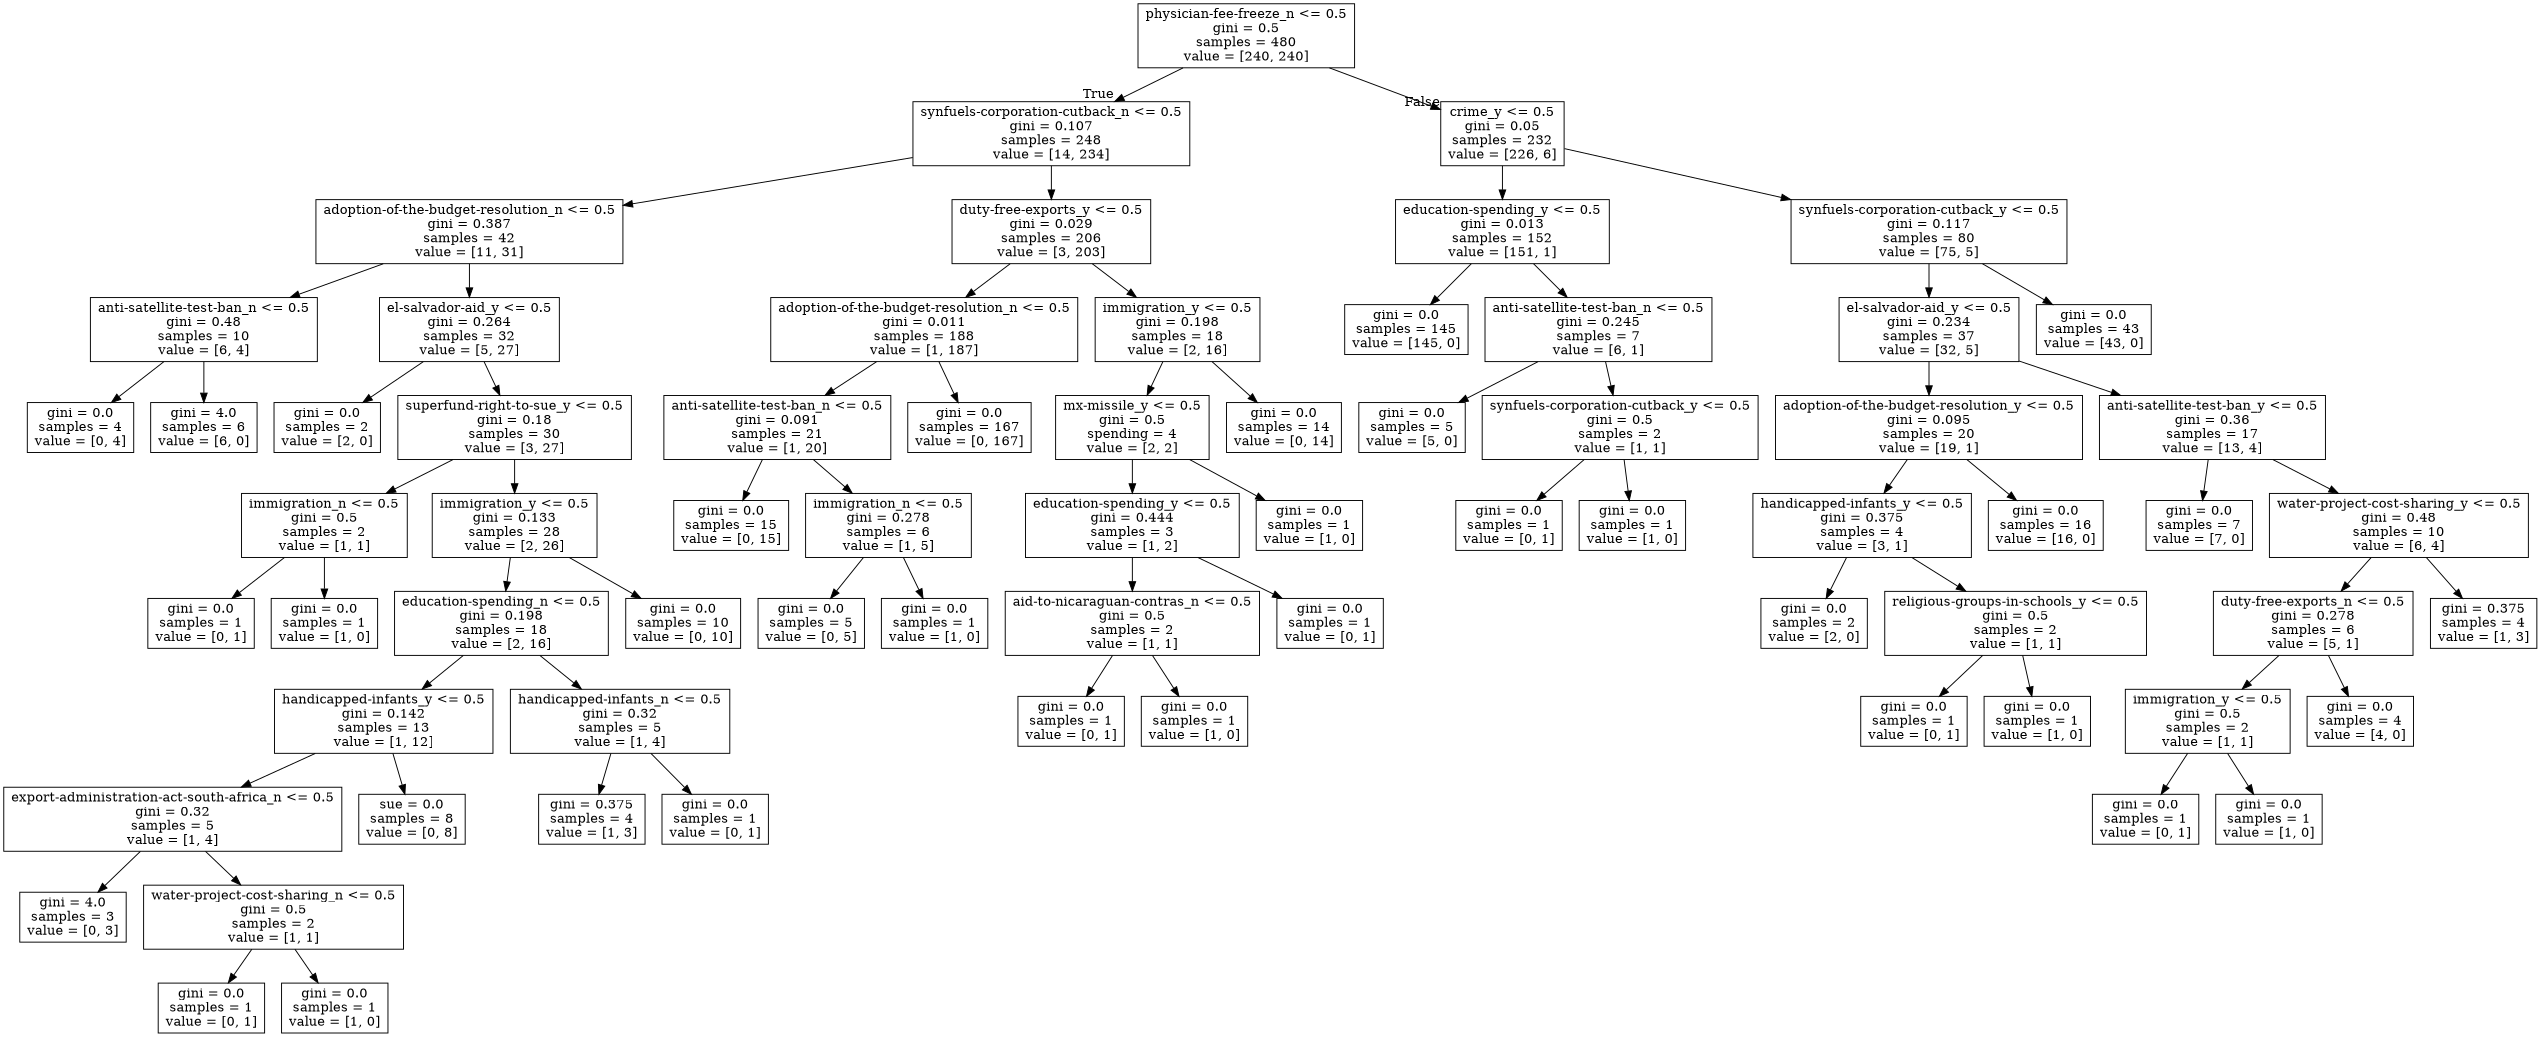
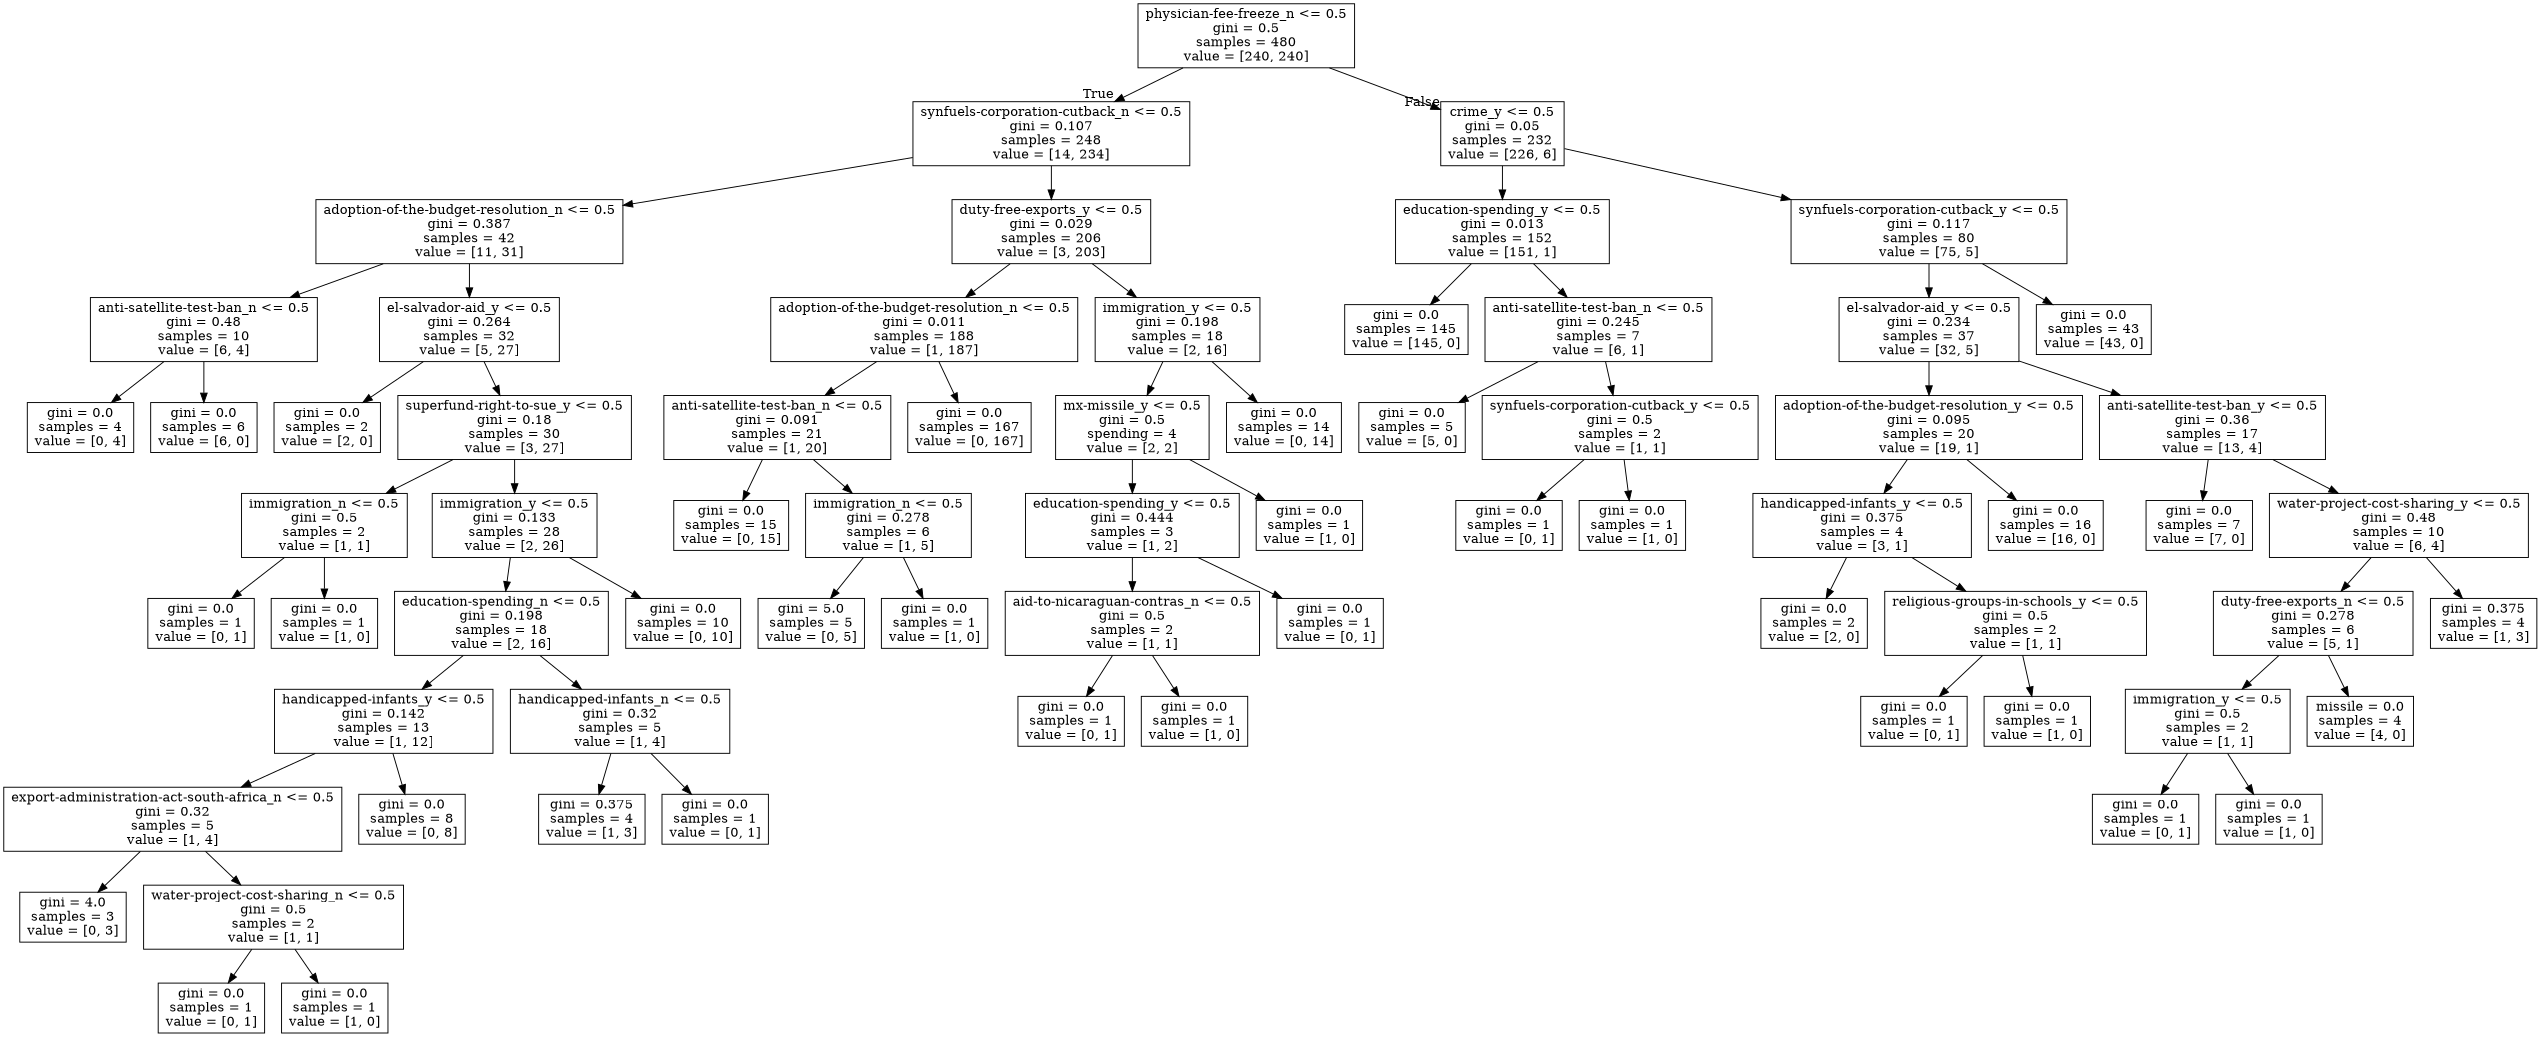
(204, 428) -> (204, 428)
(811, 623) -> (811, 623)
(2360, 721) -> (2360, 721)
(412, 819) -> (412, 819)
